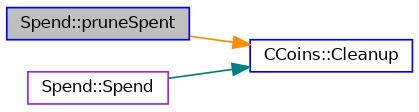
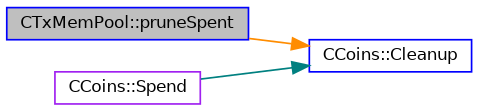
(98, 24) -> (128, 24)
(98, 88) -> (128, 88)
